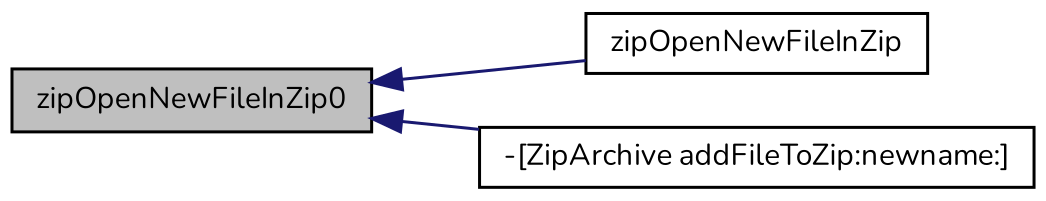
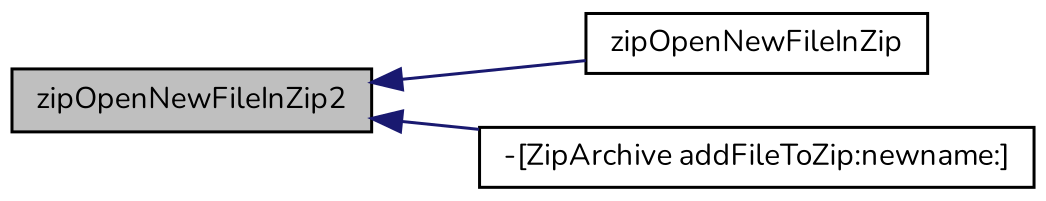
(192, 100) -> (192, 100)
